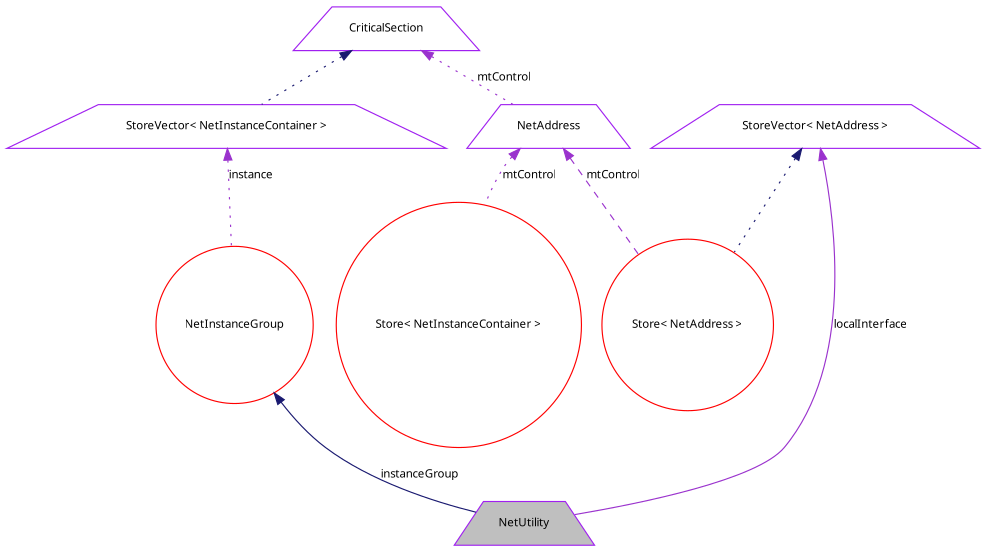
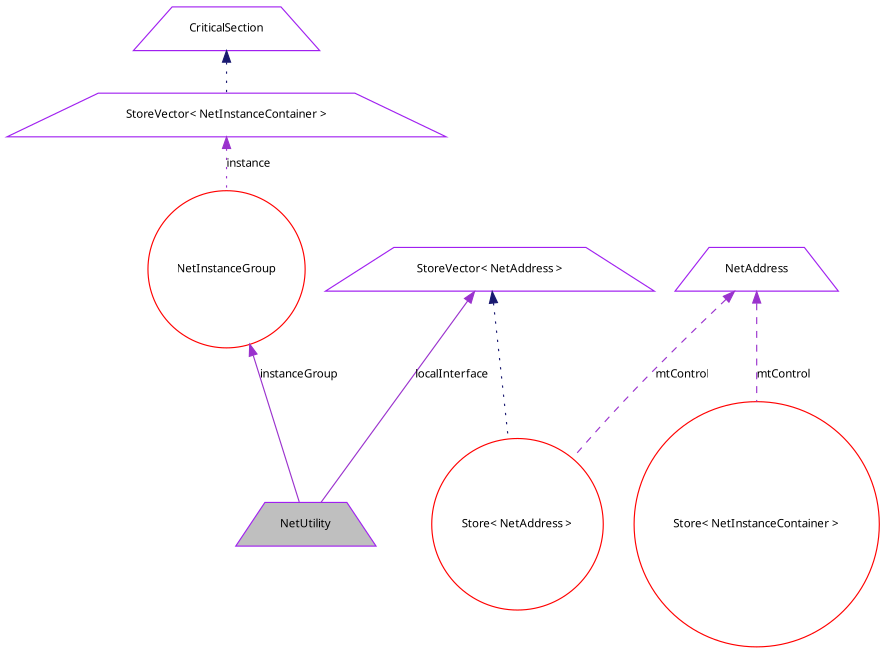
(472, 80) -> none
(496, 180) -> (757, 352)
(369, 474) -> (276, 429)
